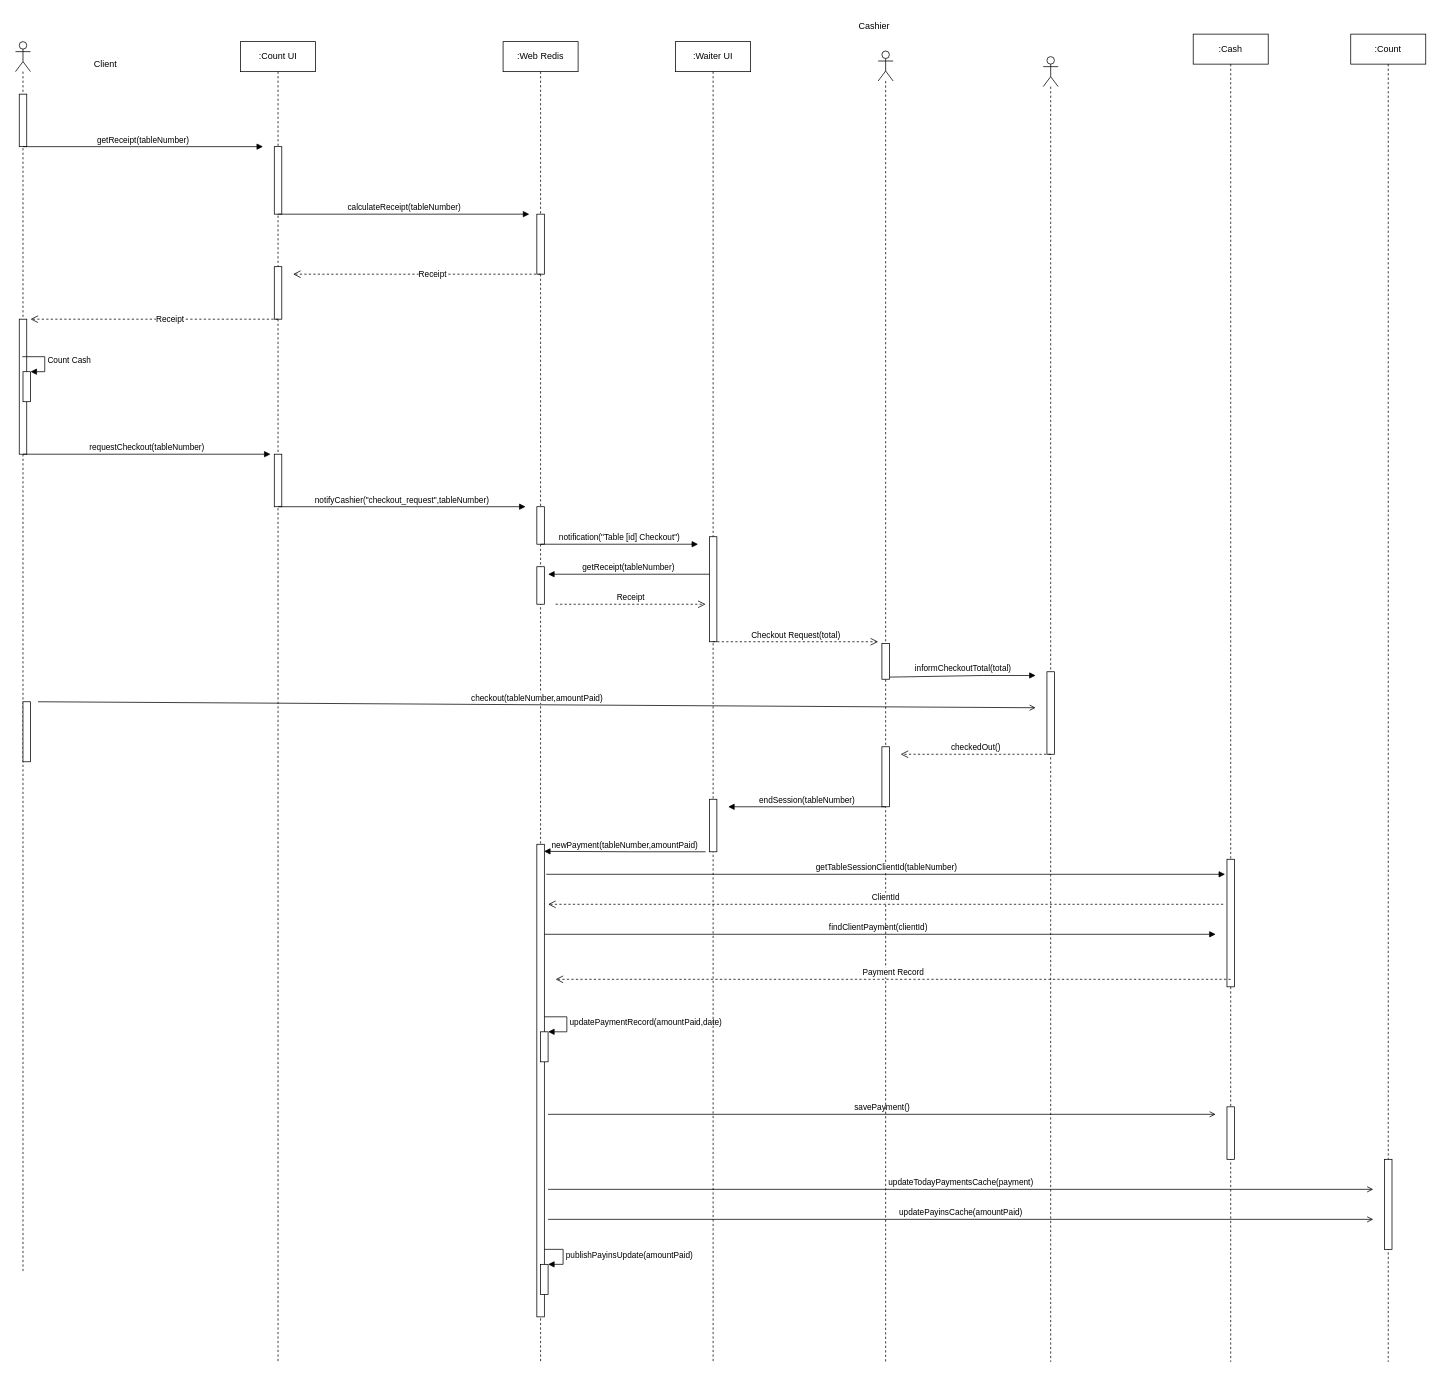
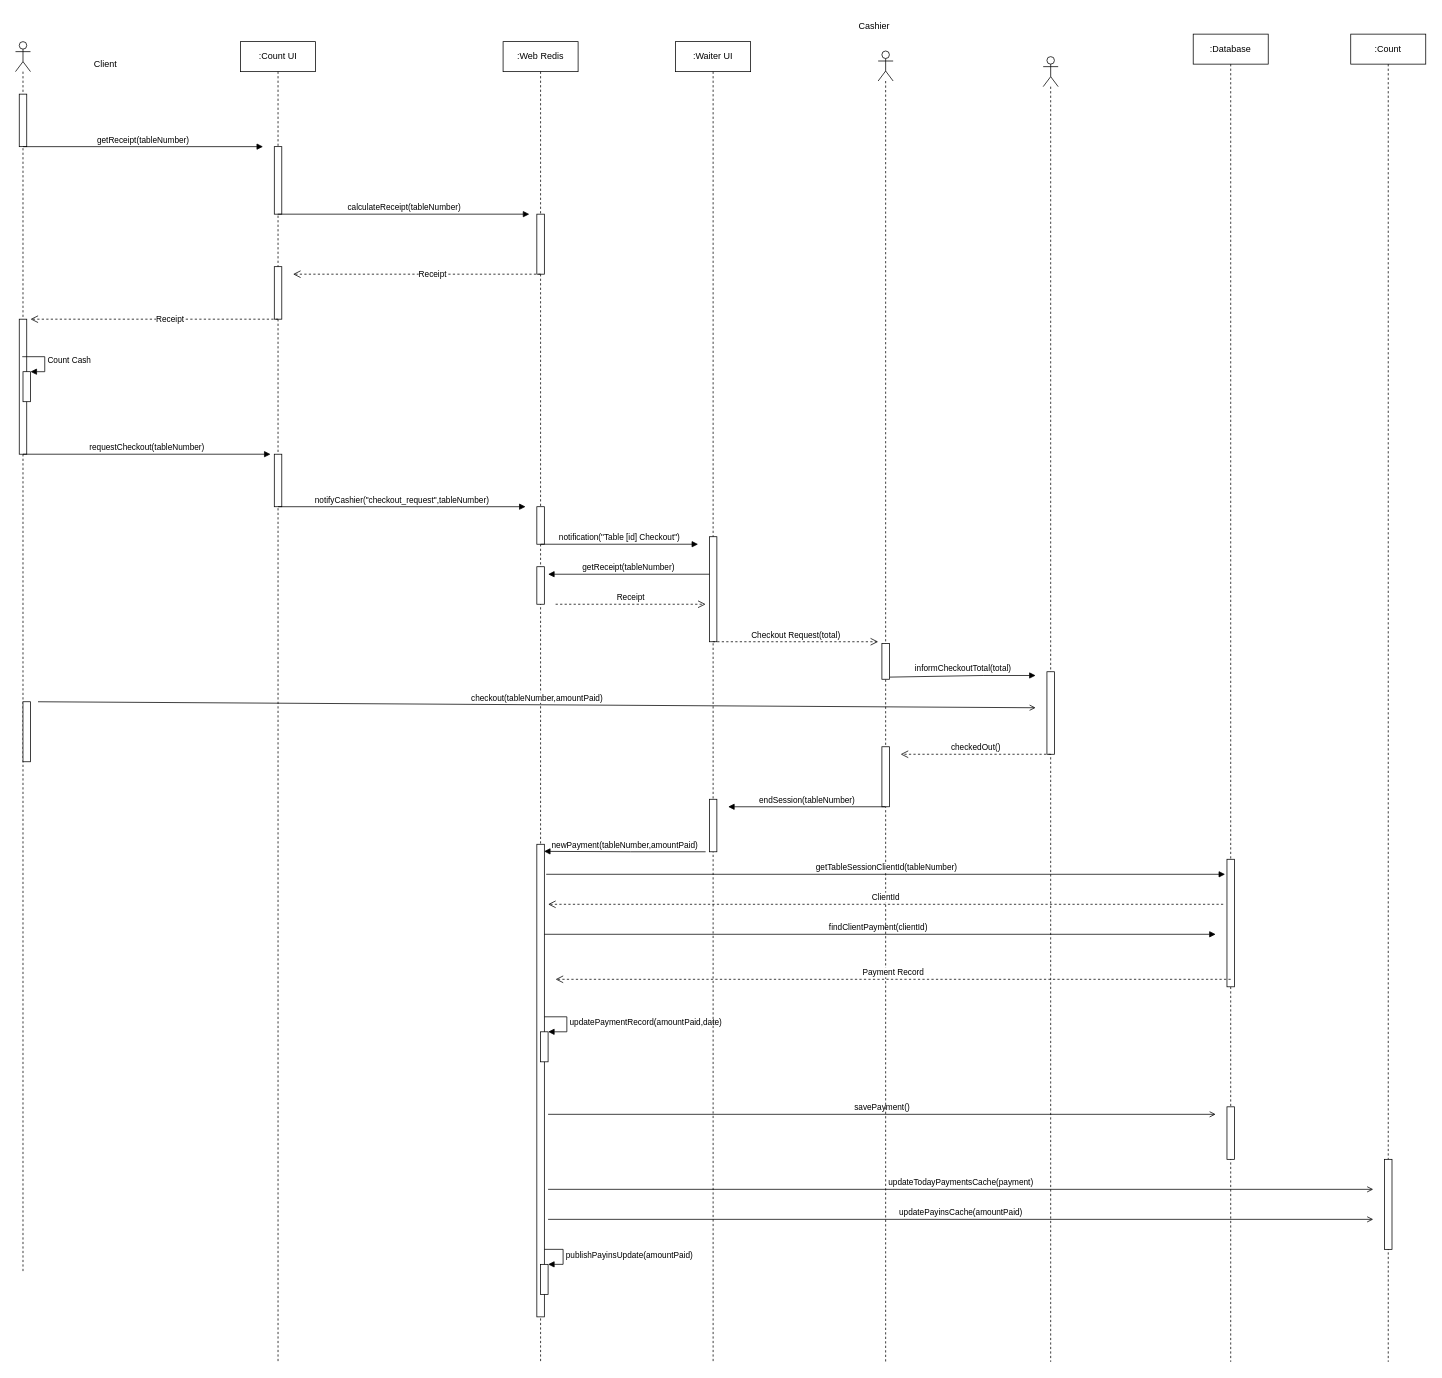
(1230, 49) -> (1230, 49)
